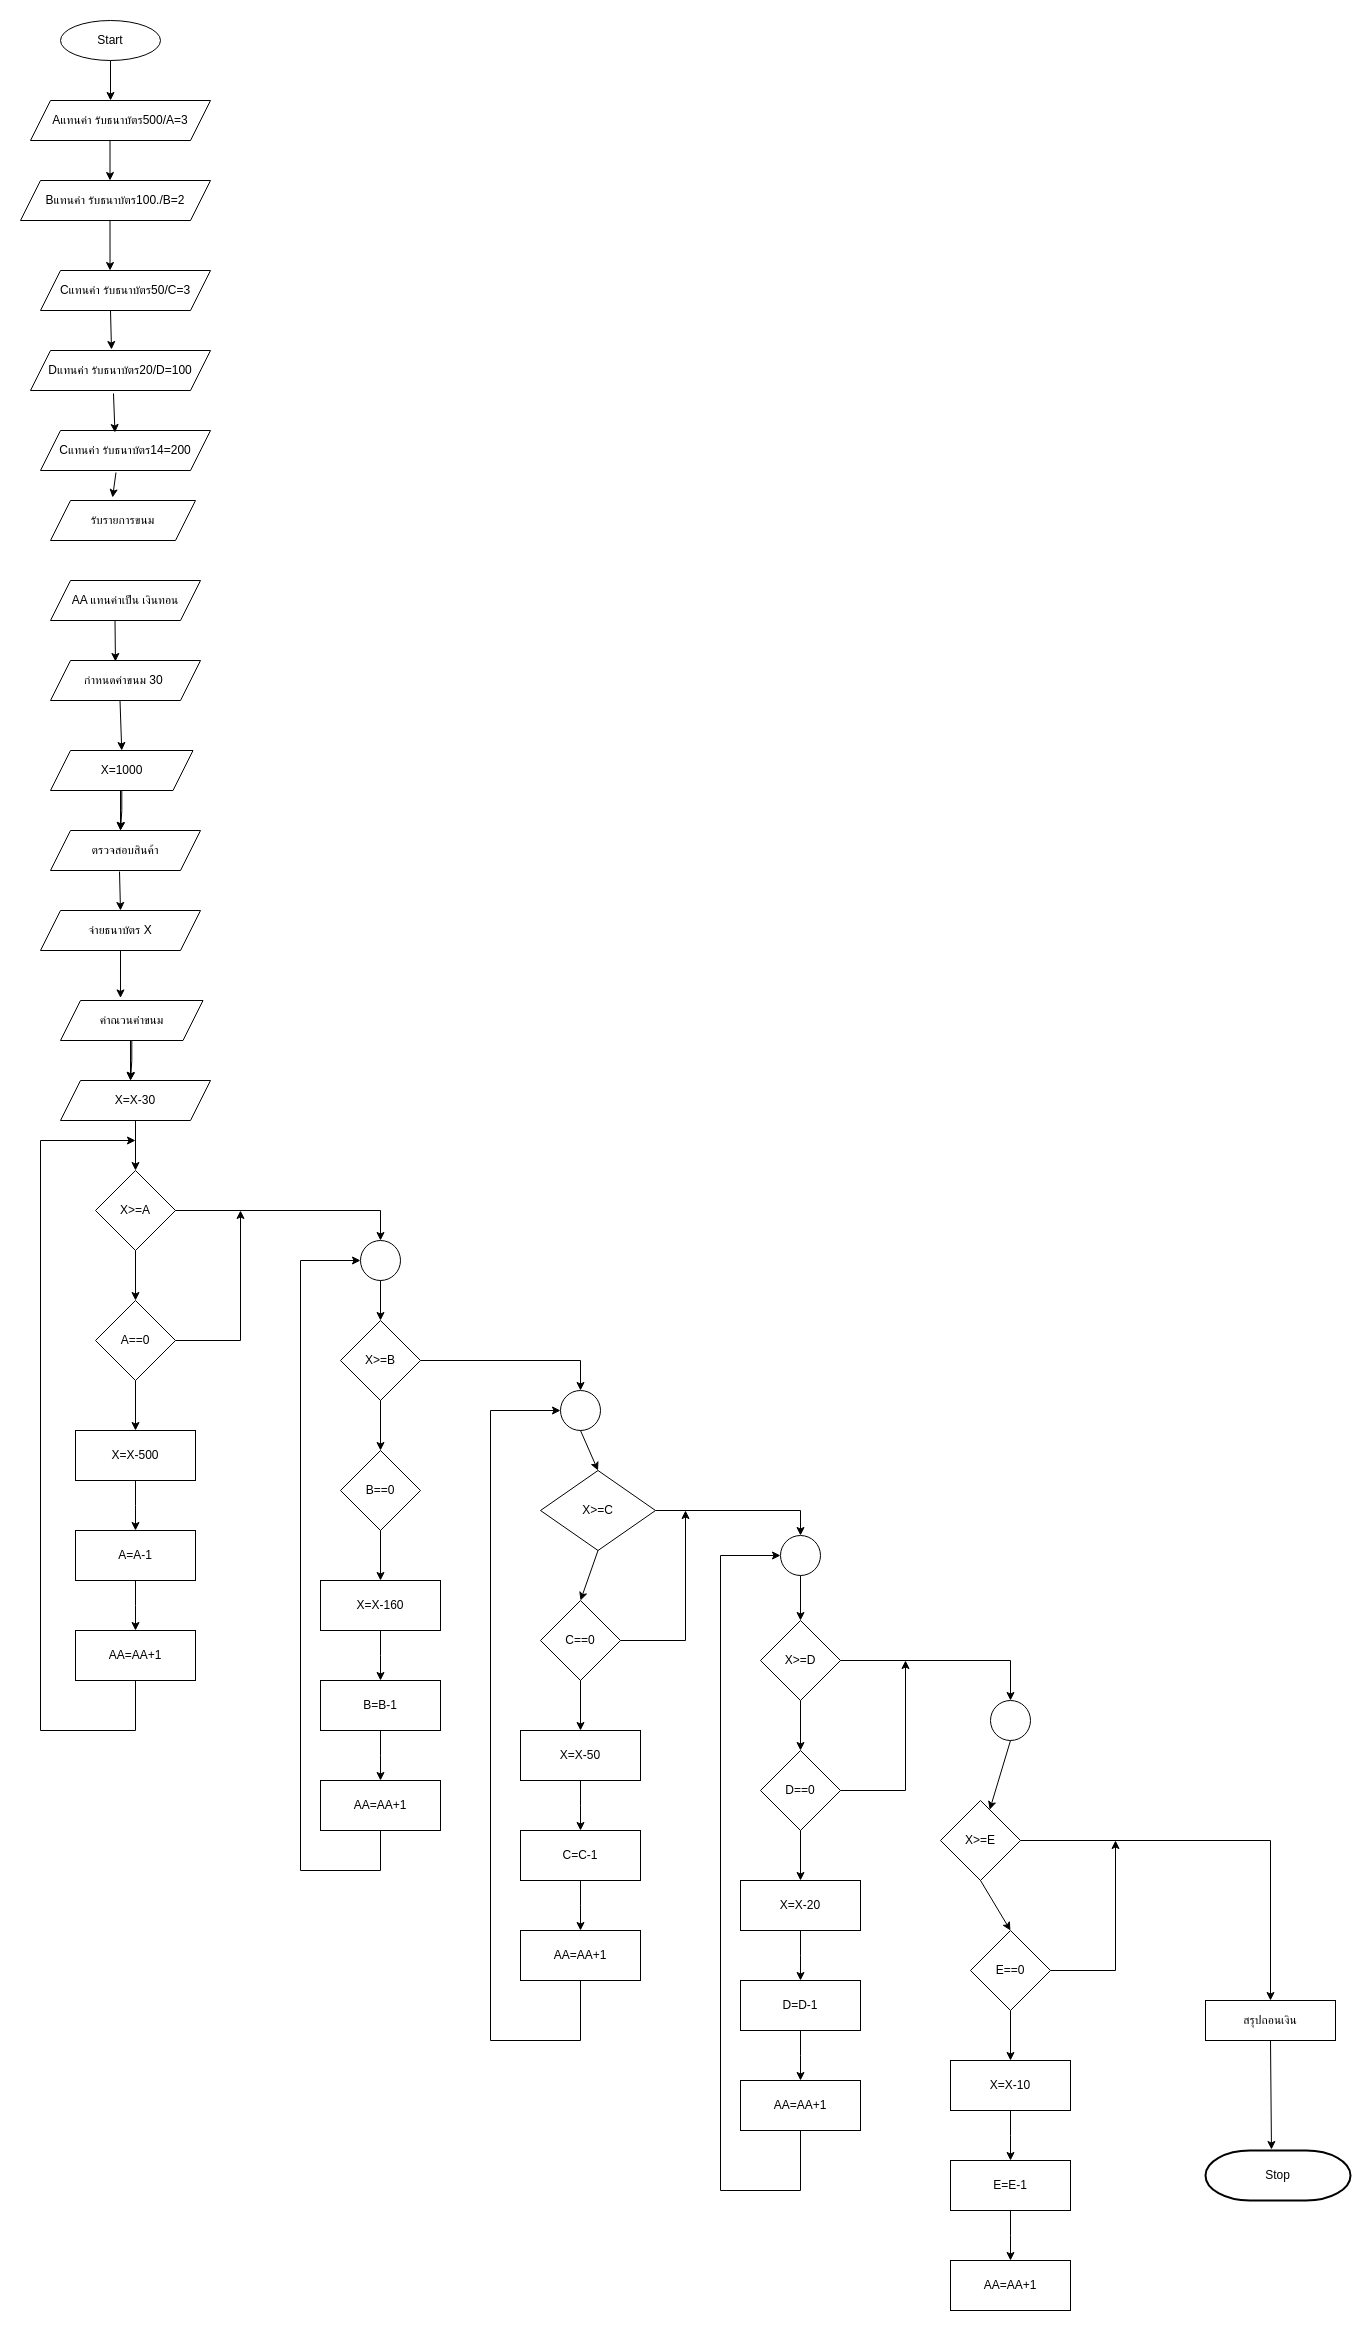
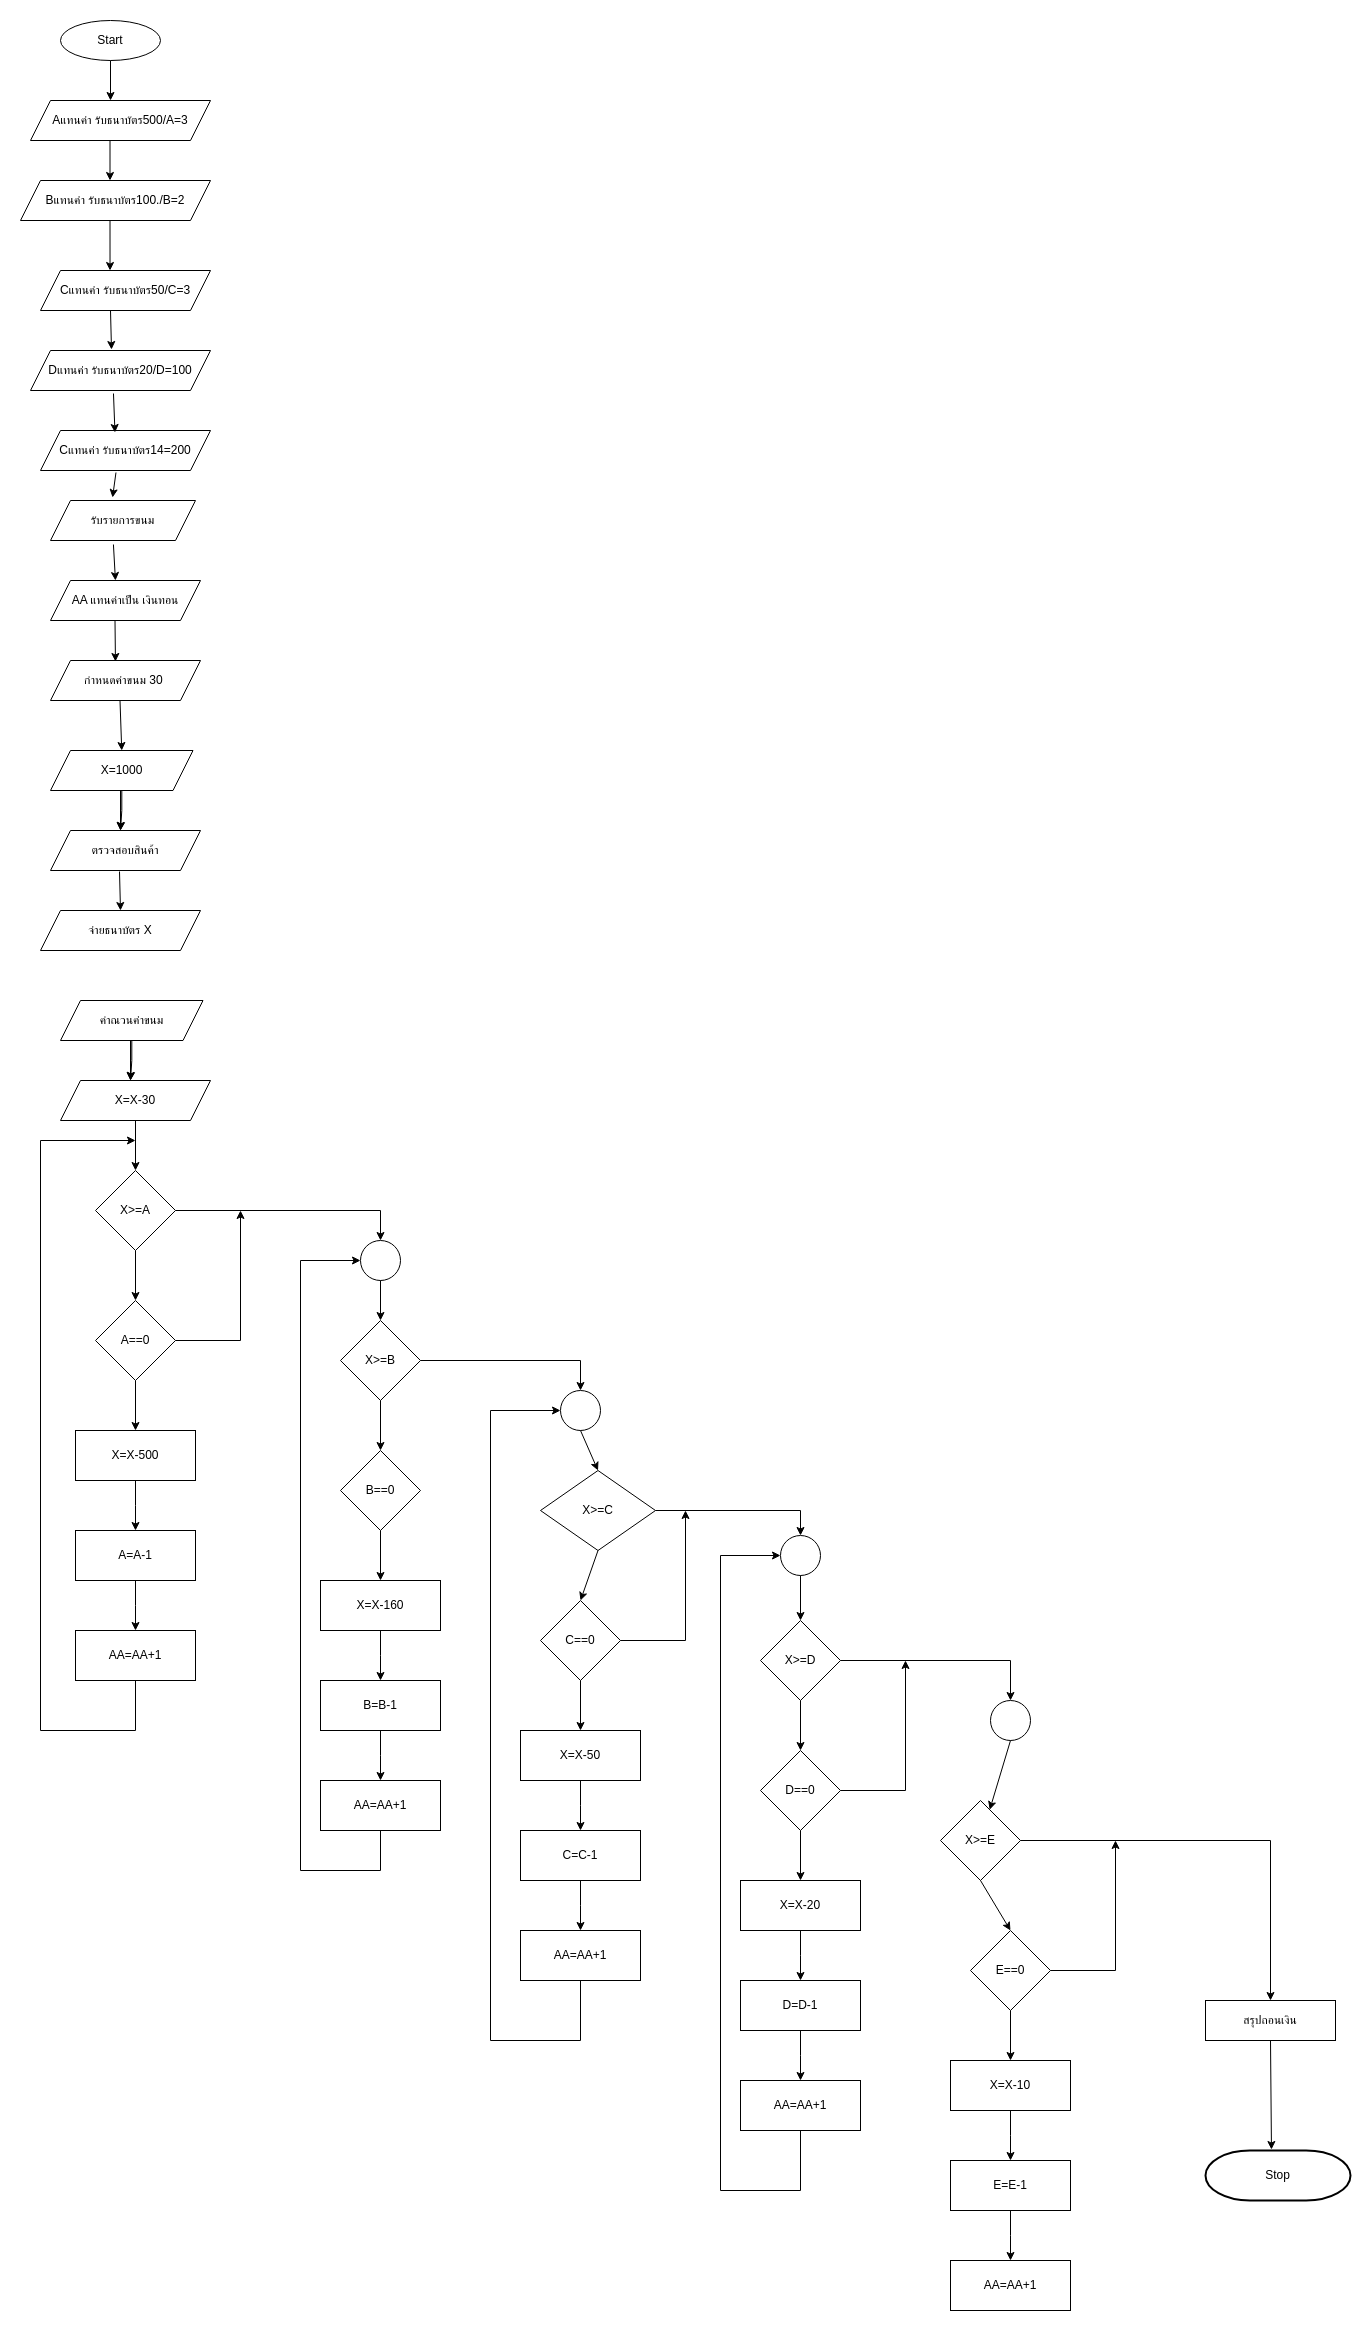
none -> (114, 559)
(120, 971) -> none
